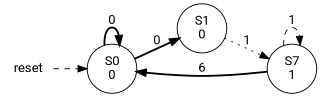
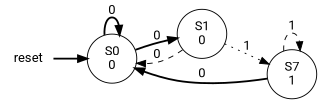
none -> (165, 60)
(202, 68) -> (202, 74)
(66, 69) -> (66, 59)
